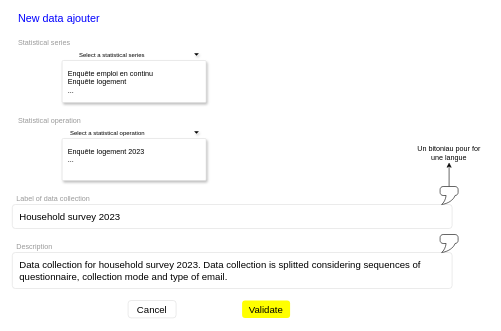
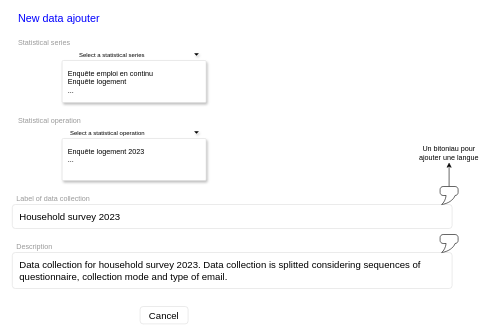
(449, 153) -> (449, 153)
(152, 309) -> (164, 315)
(266, 309) -> none
